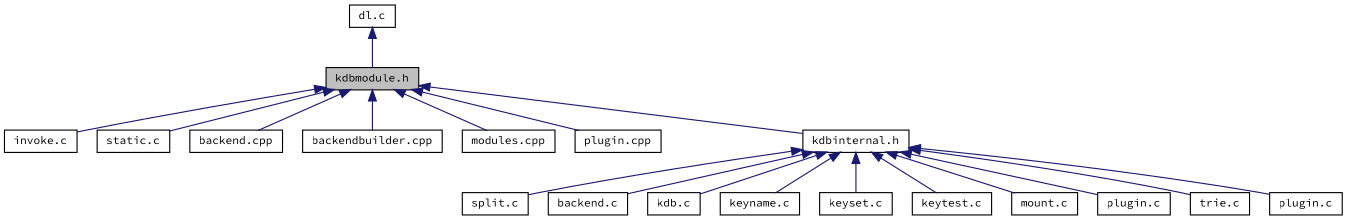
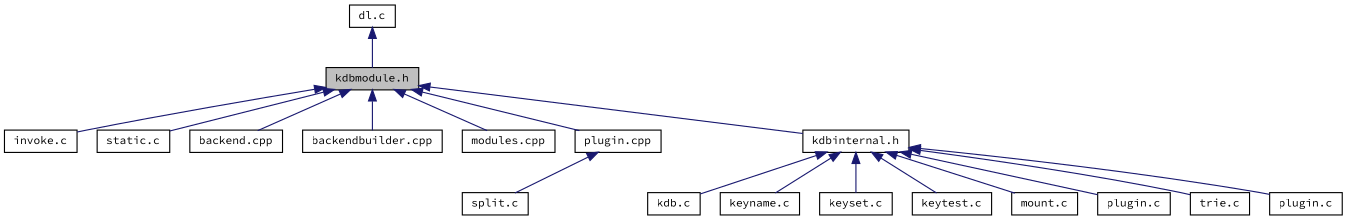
(660, 171) -> (552, 175)
(588, 204) -> none
